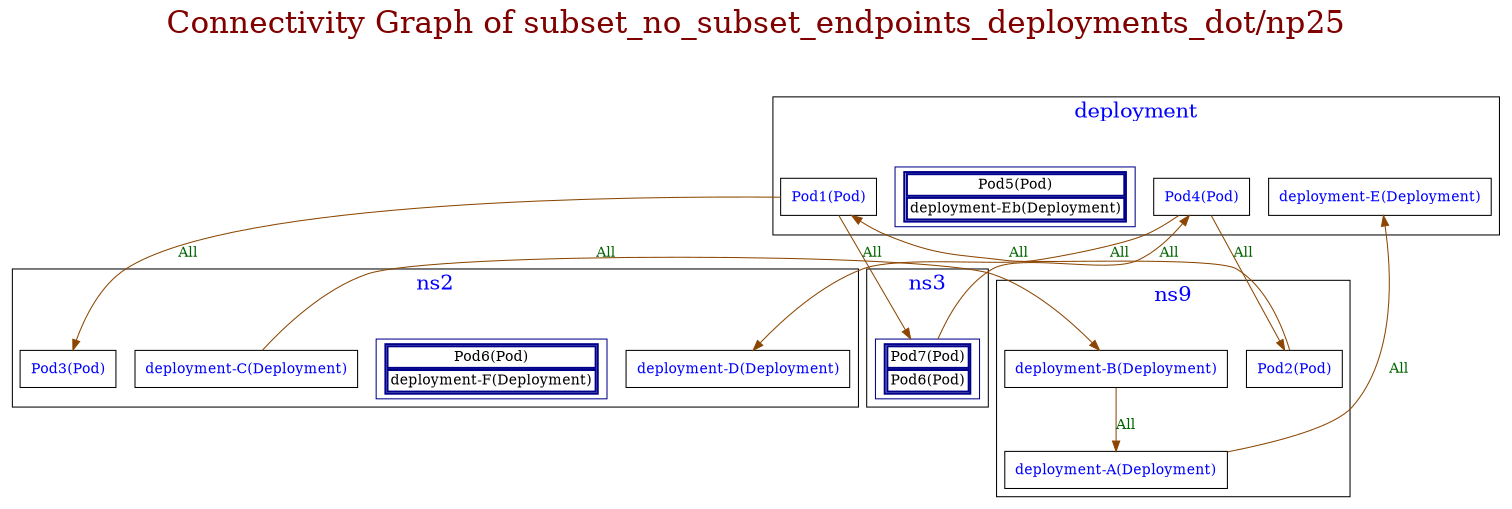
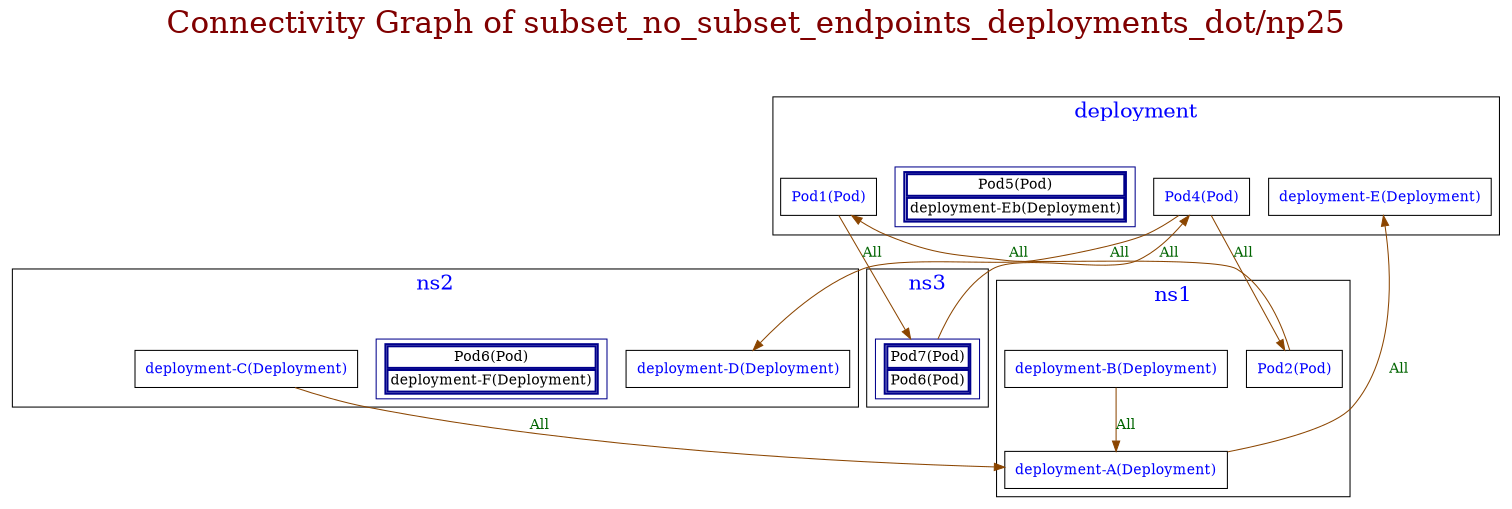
(675, 257) -> (642, 445)
(1173, 296) -> (1173, 296)
(68, 369) -> none
